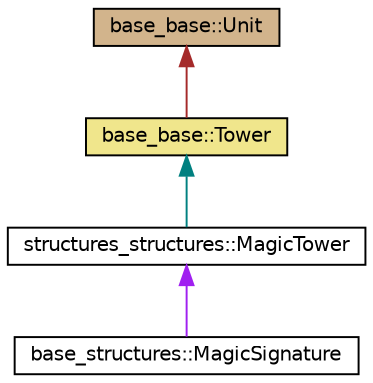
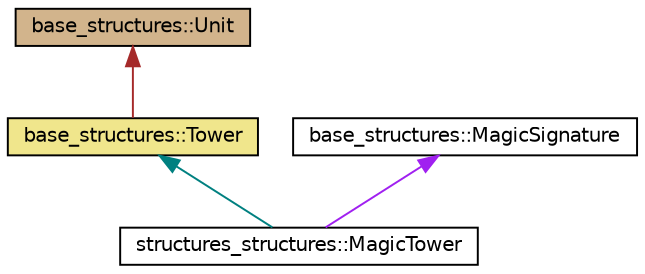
(187, 27) -> (133, 27)
(187, 137) -> (133, 137)
(187, 311) -> (374, 197)
